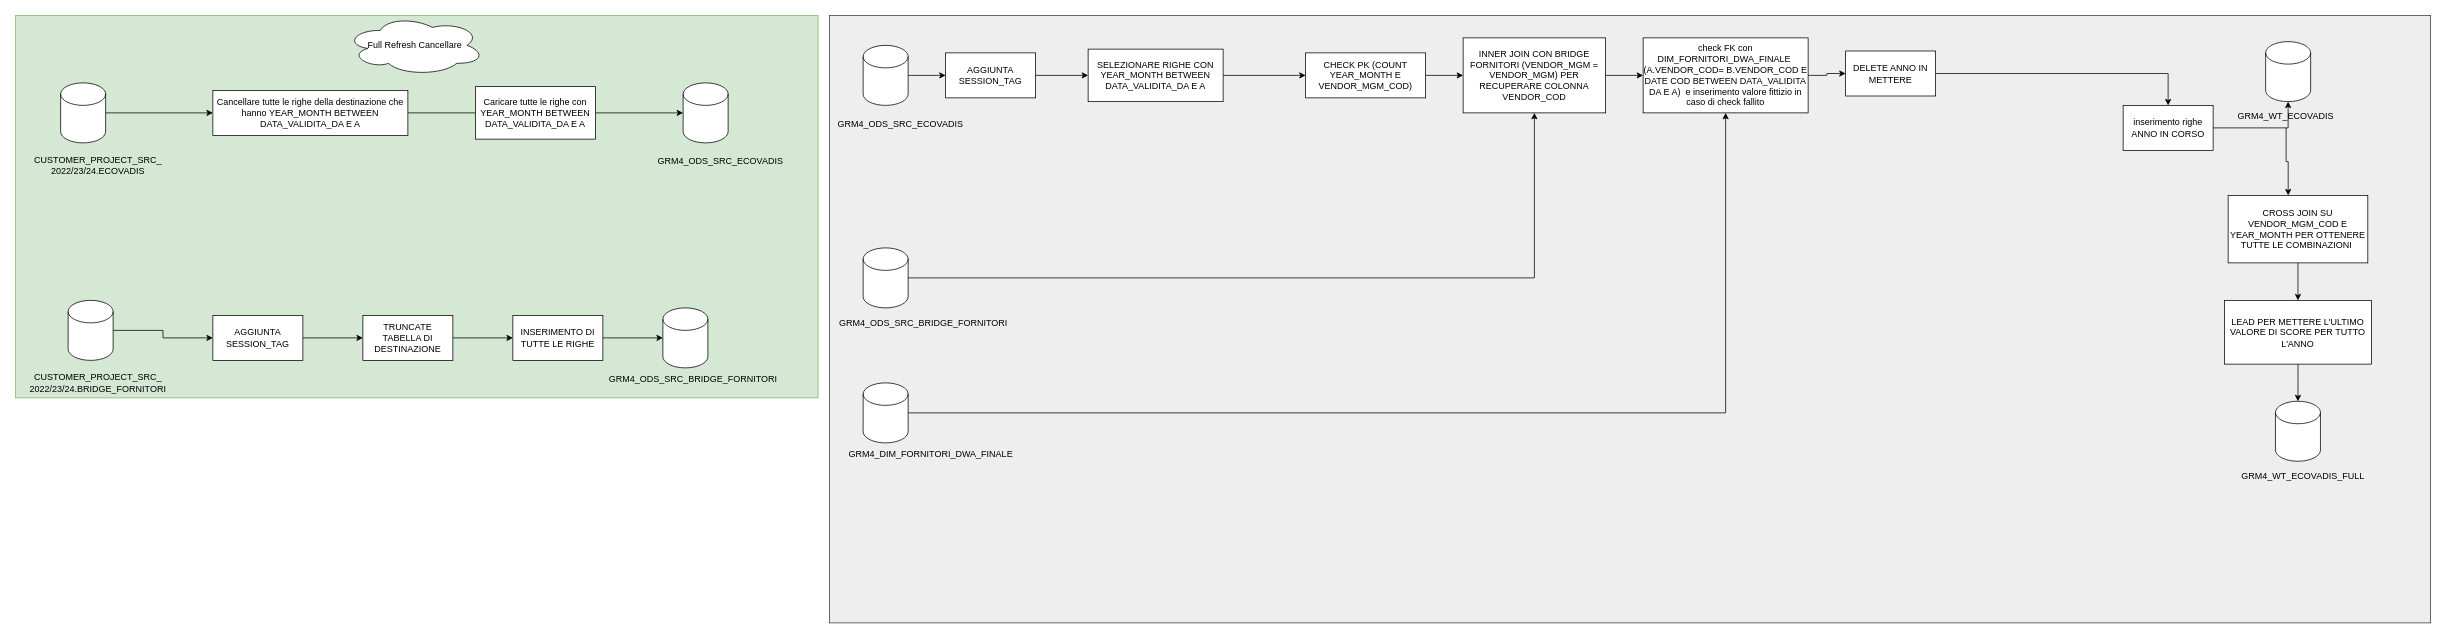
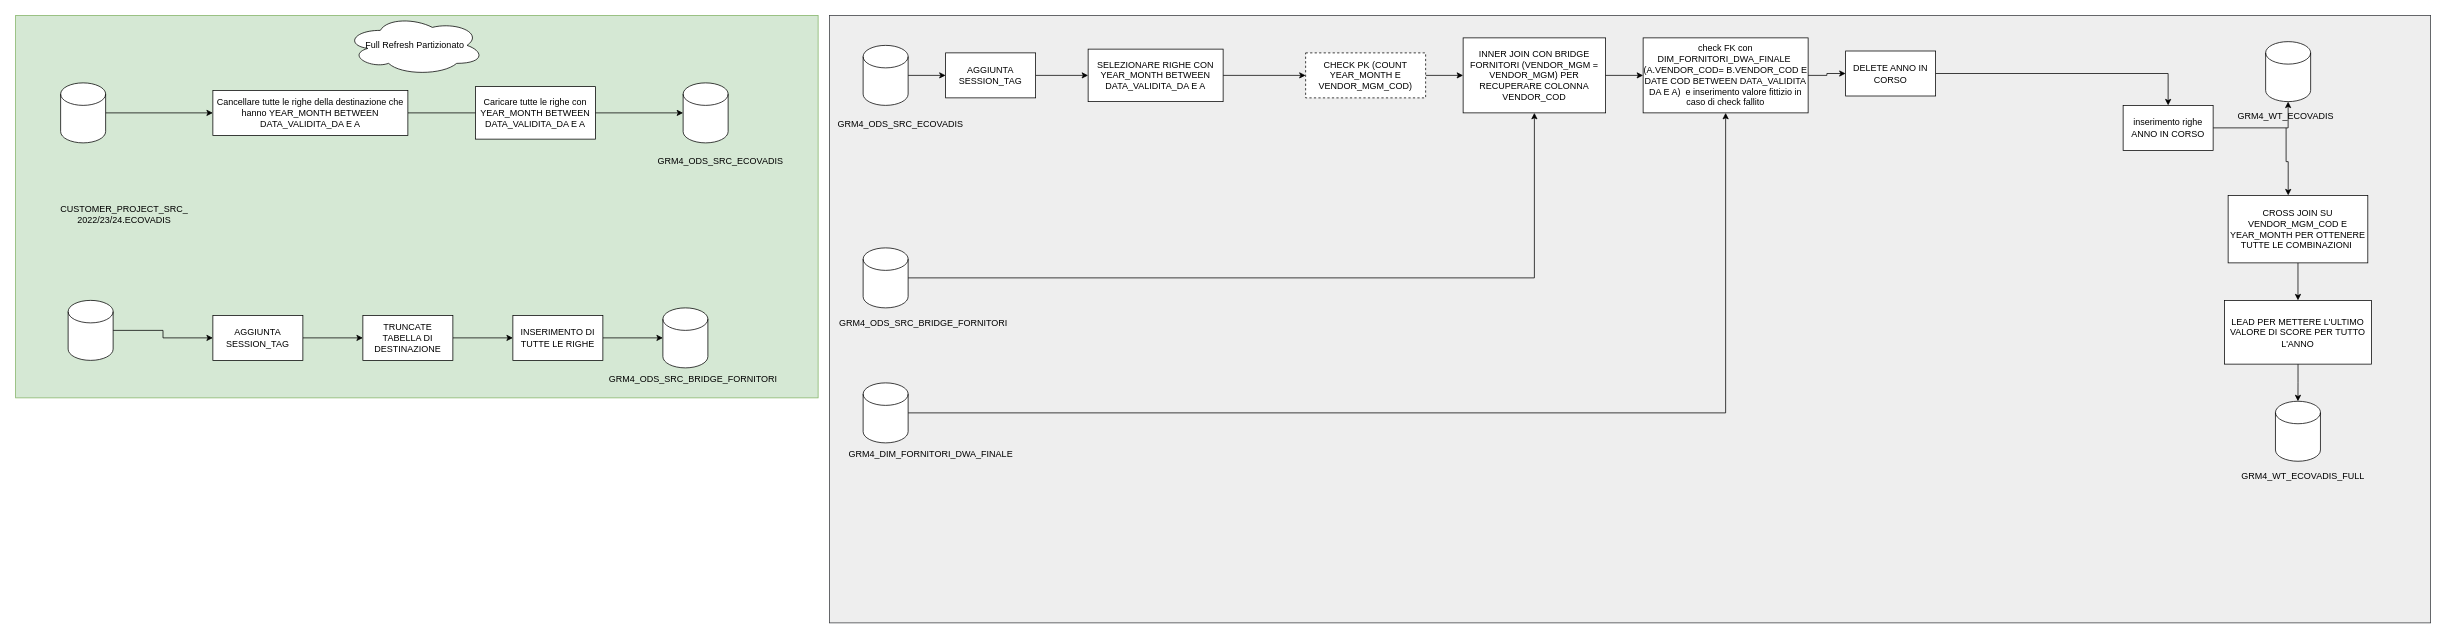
(415, 45) -> (415, 45)
(1890, 74) -> (1890, 74)
(1365, 75) -> (1365, 75)
(98, 165) -> (124, 214)
(98, 383) -> none
